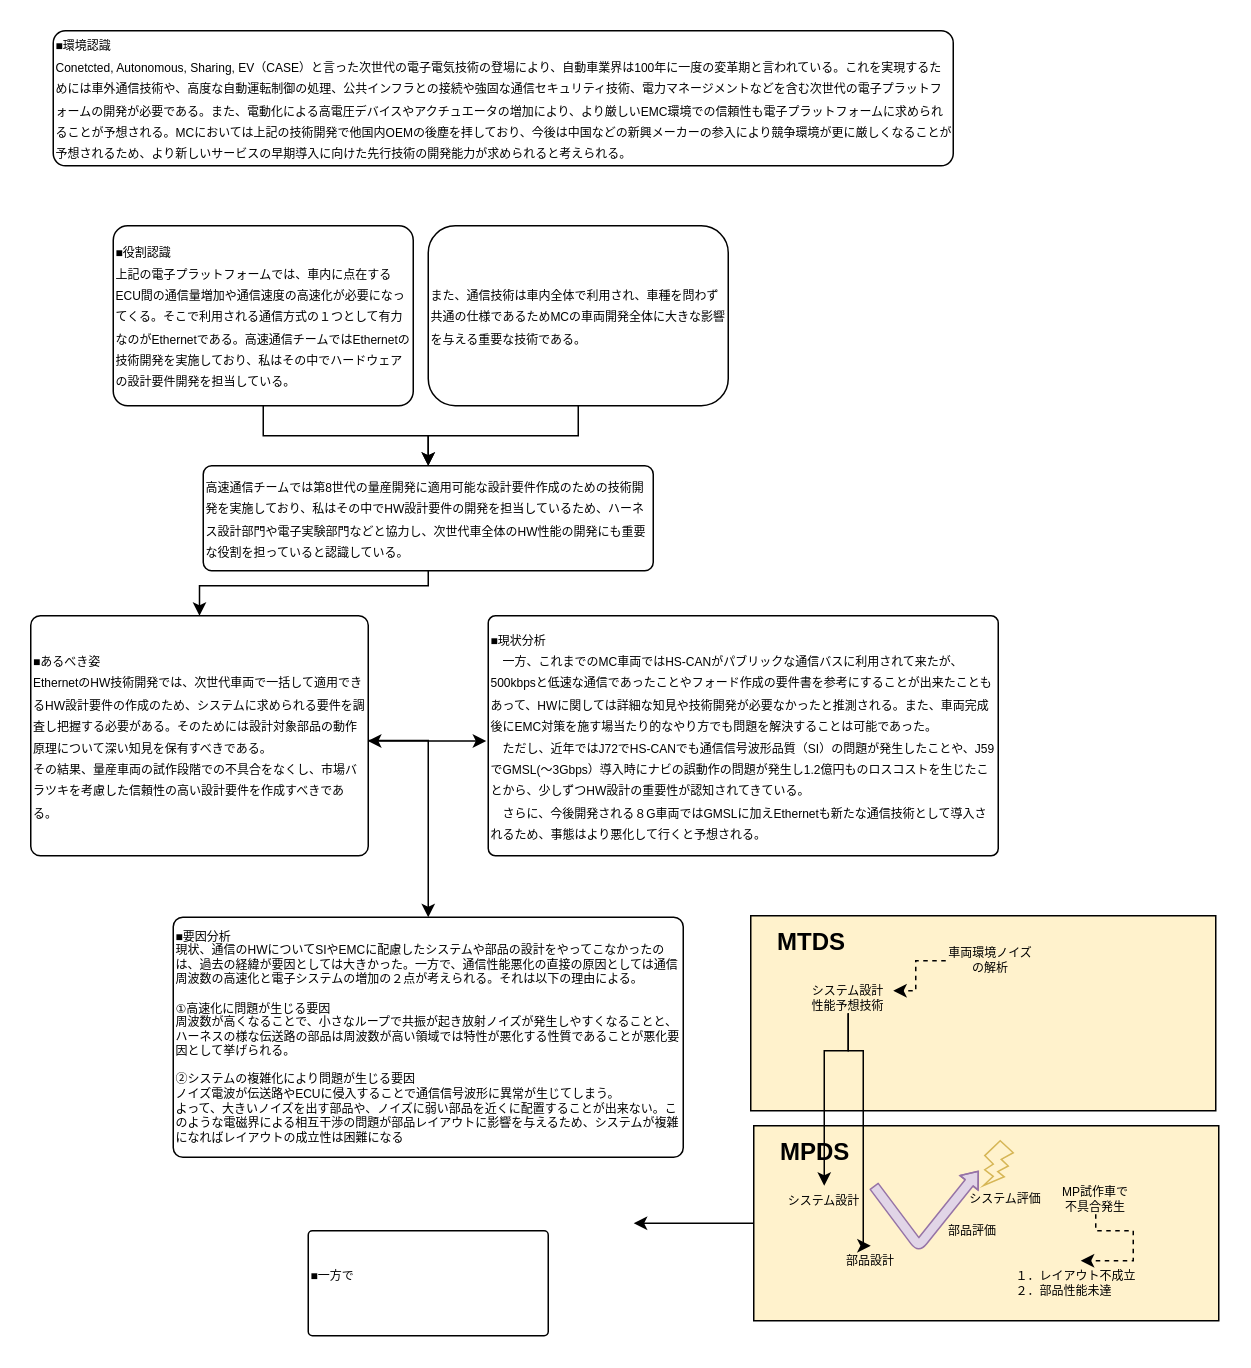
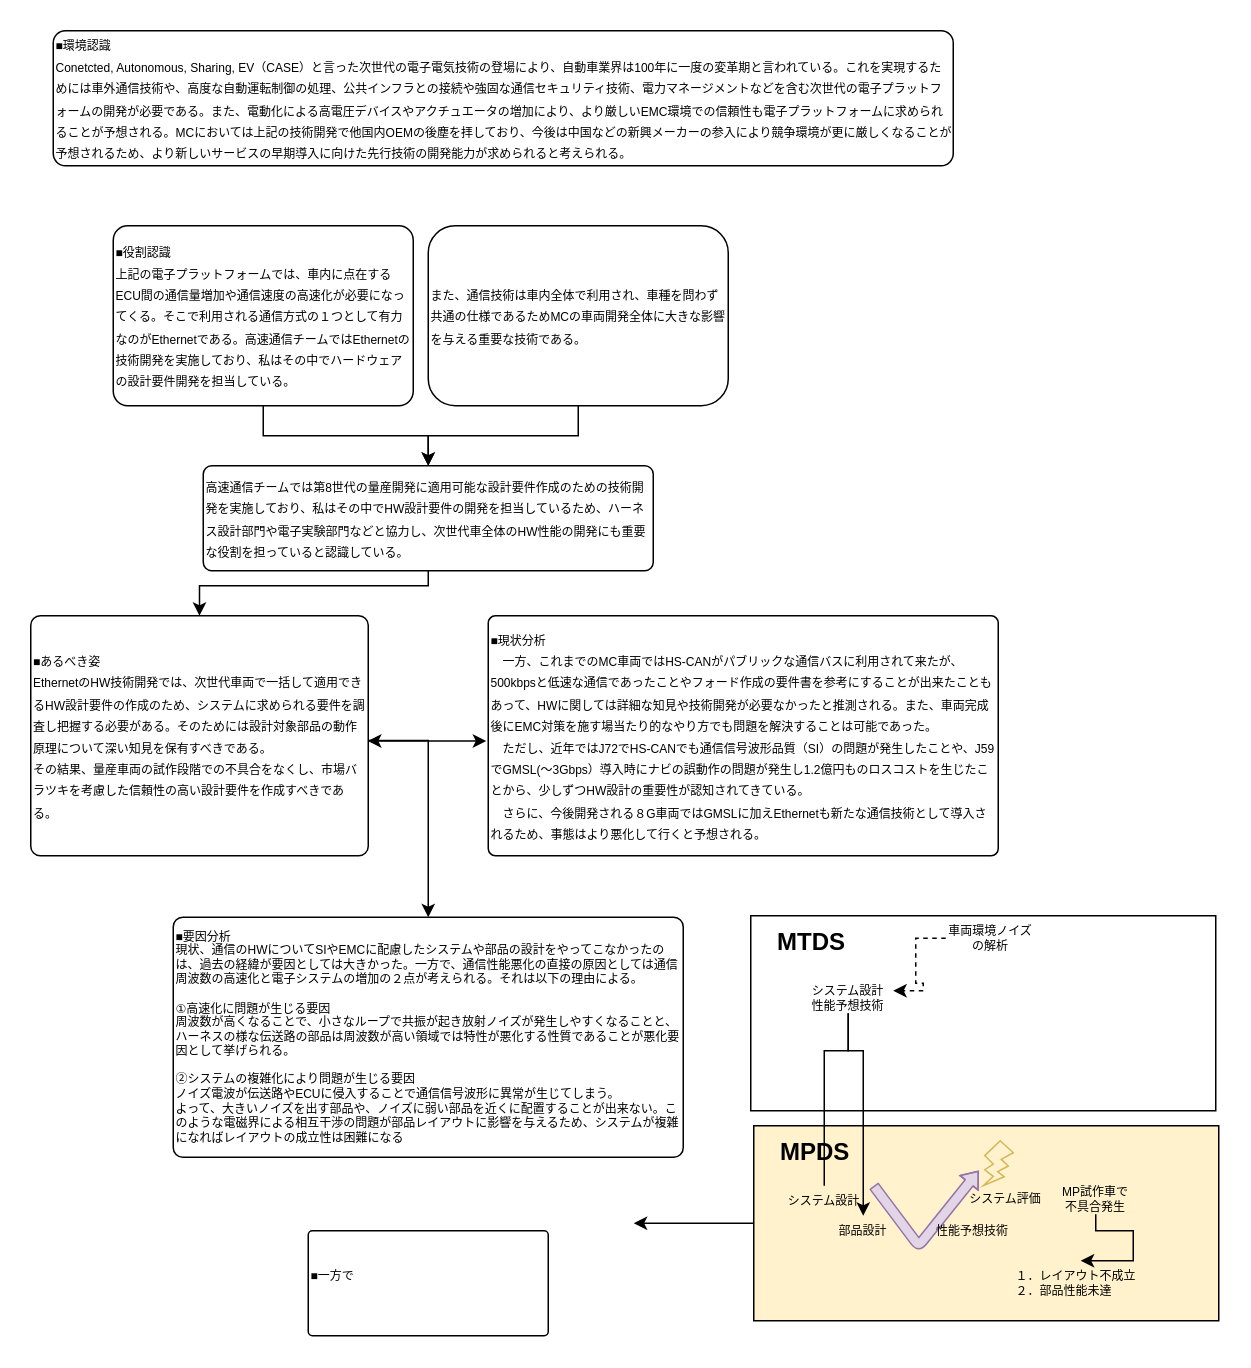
(991, 961) -> (991, 938)
(983, 1013) -> (983, 1013)
(824, 1174) -> (824, 1178)
(973, 1231) -> (973, 1231)
(1133, 1242) -> (1133, 1242)
(871, 1261) -> (863, 1231)
